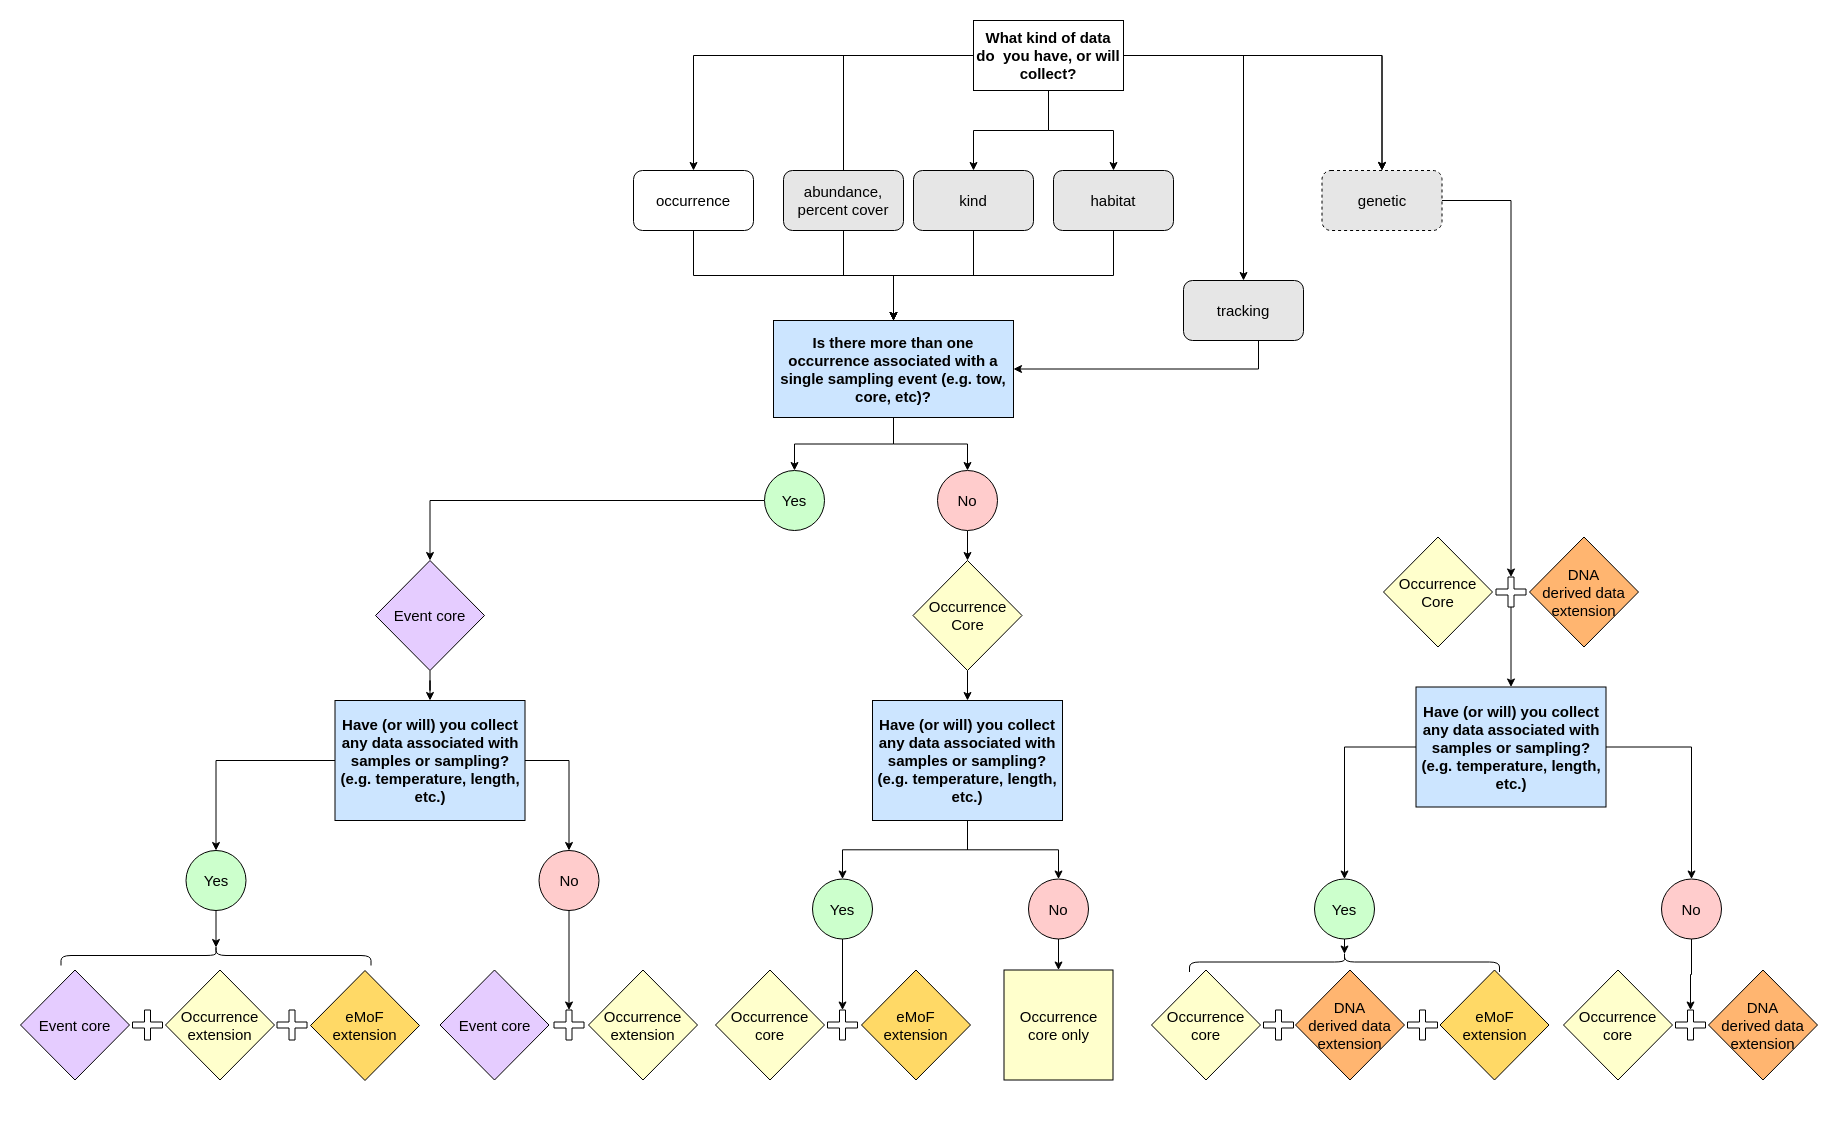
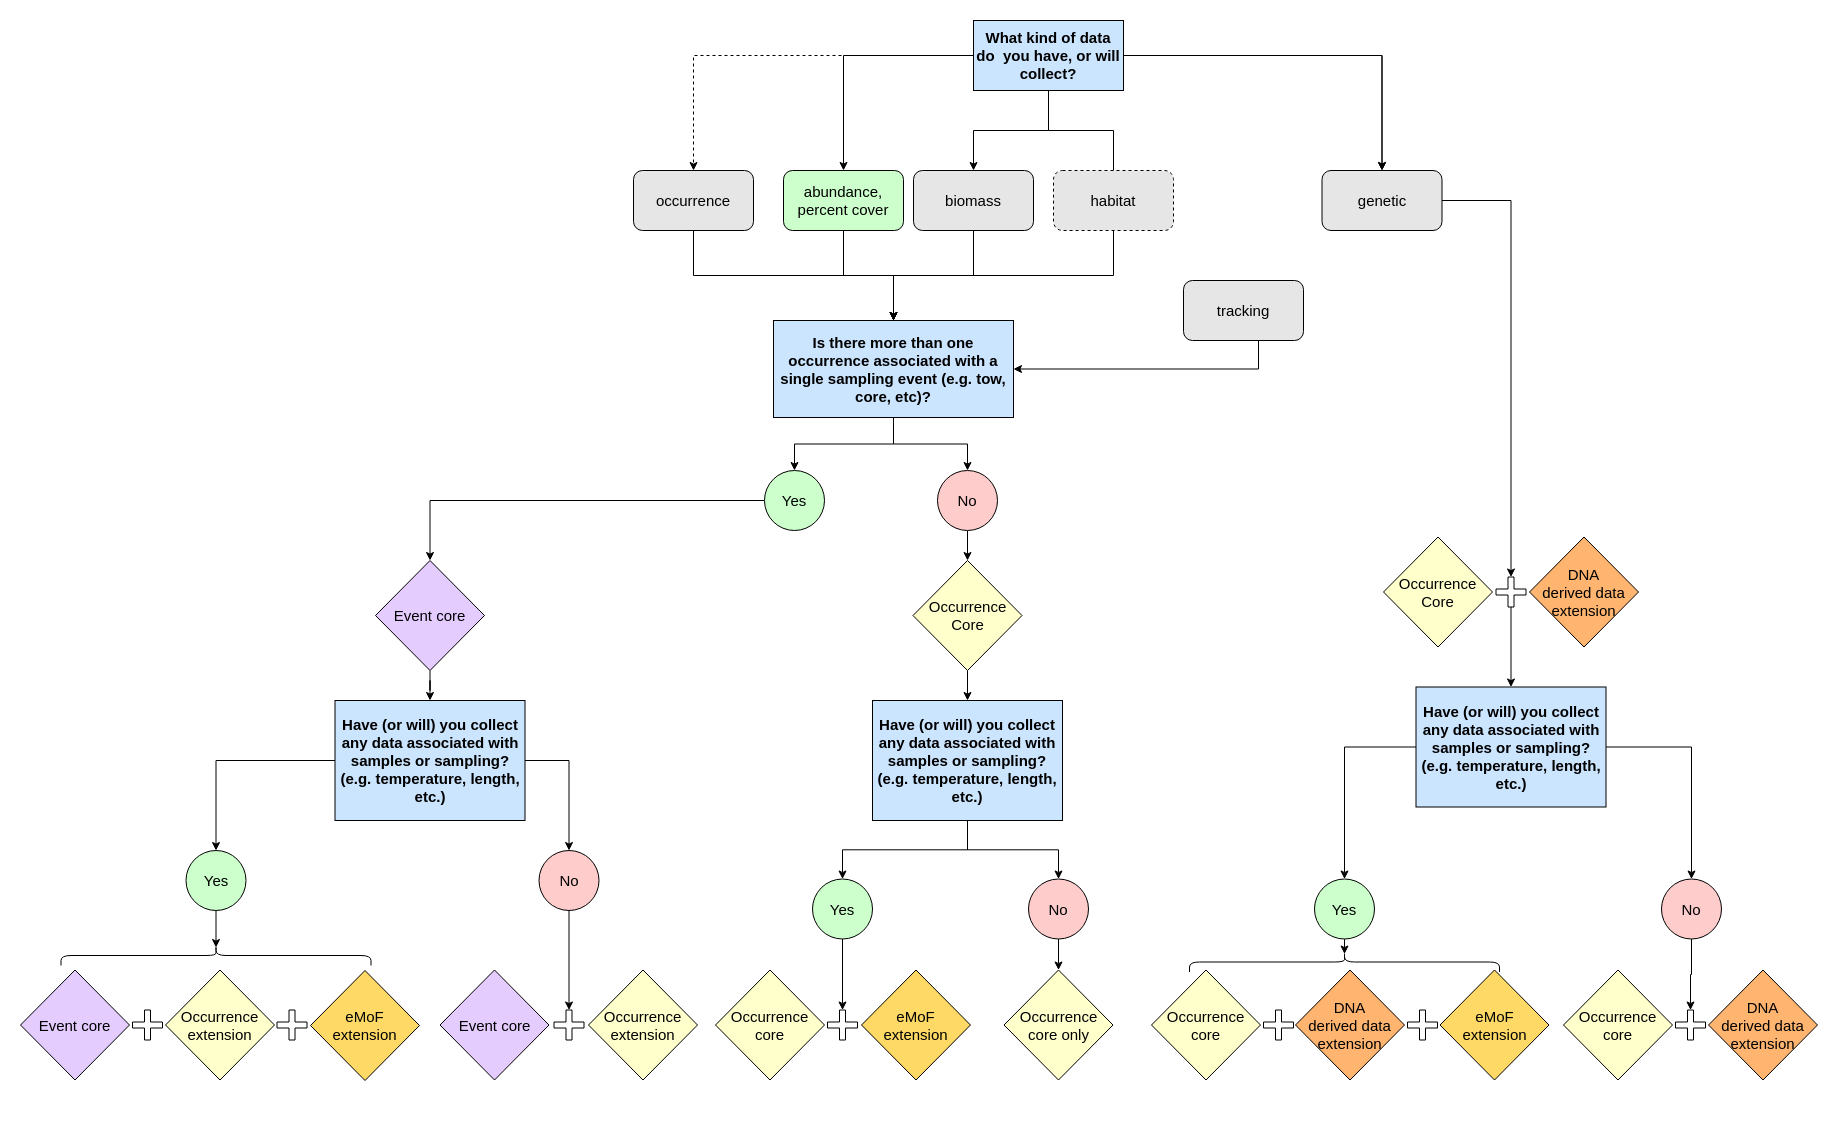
(714, 56) -> (714, 56)
(1049, 56) -> (1049, 56)
(1114, 162) -> (1114, 165)
(844, 164) -> (844, 162)
(1244, 165) -> none
(694, 201) -> (694, 201)
(844, 201) -> (844, 201)
(974, 201) -> (974, 201)
(1114, 201) -> (1114, 201)
(1382, 201) -> (1382, 201)
(1059, 1025) -> (1059, 1025)
